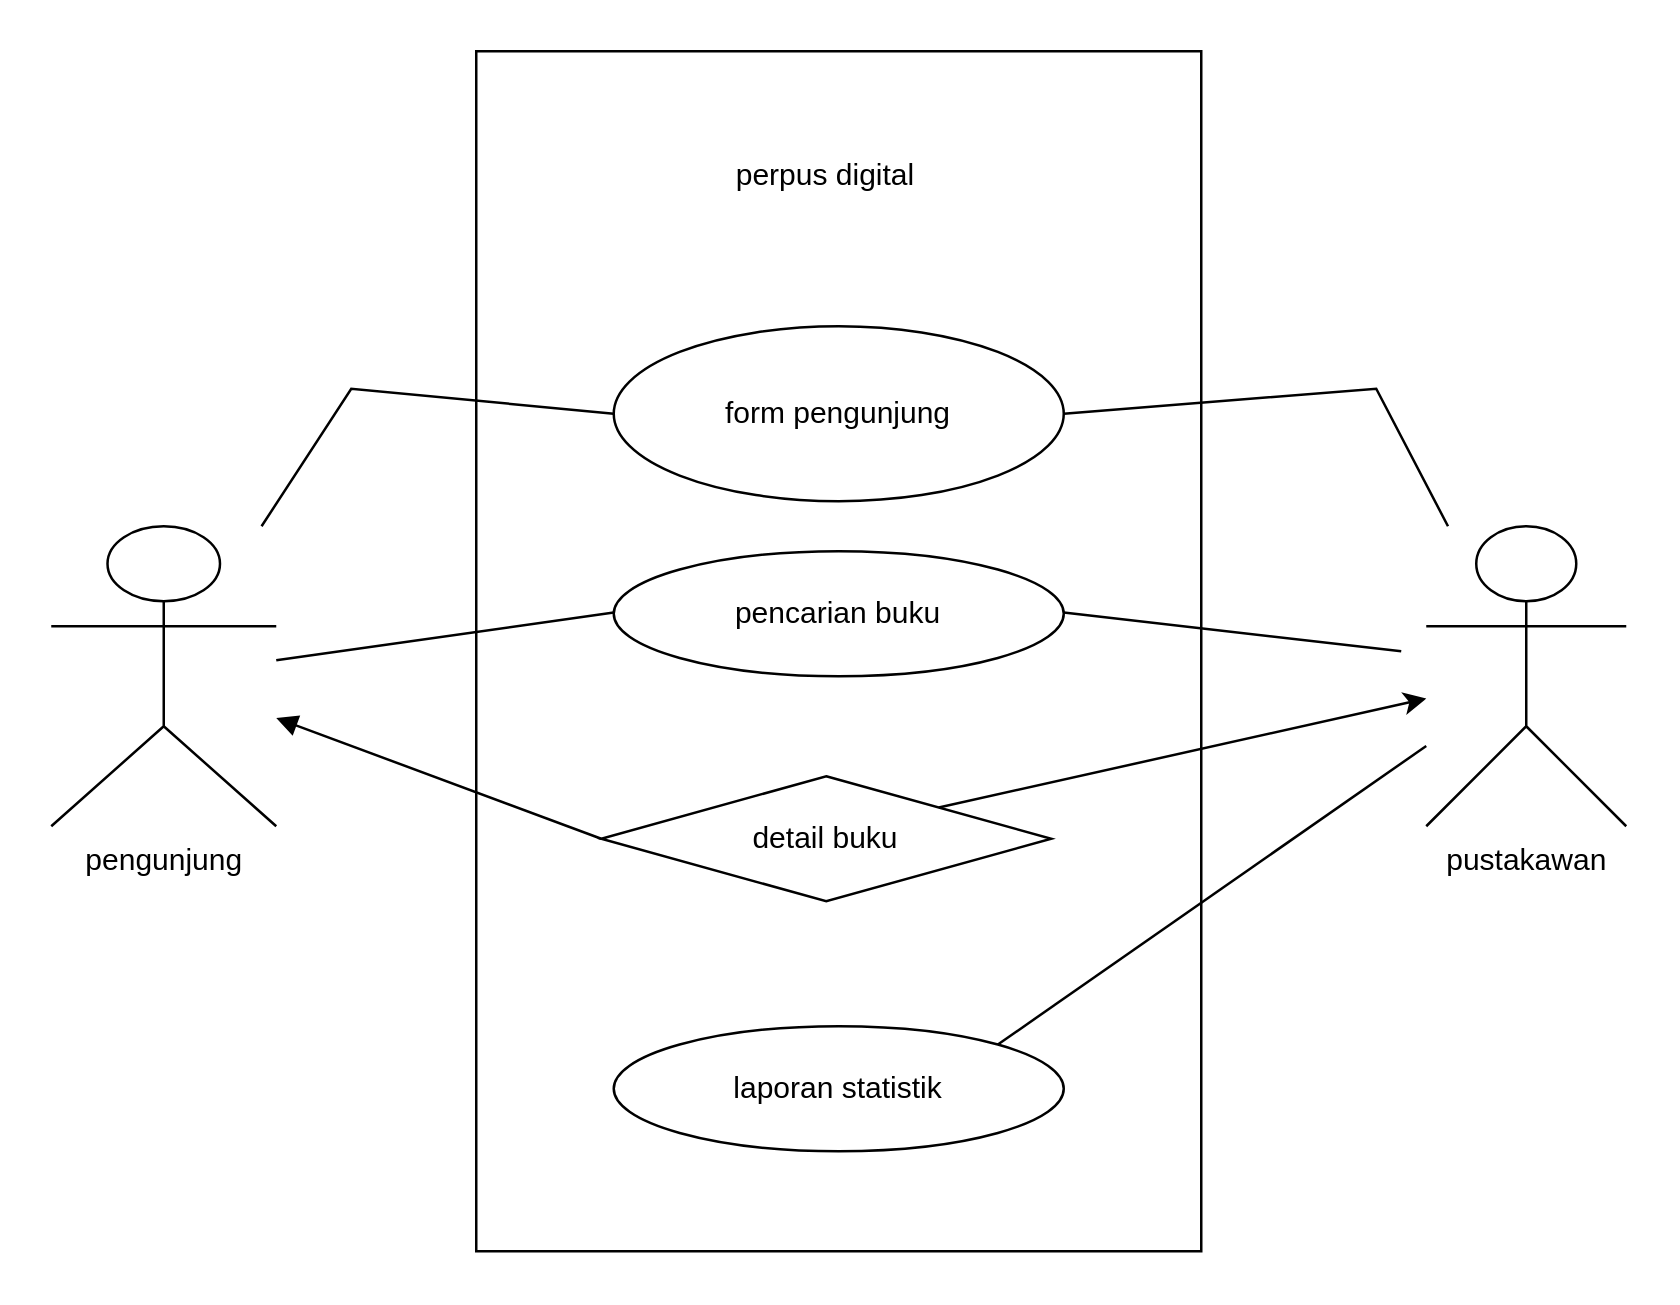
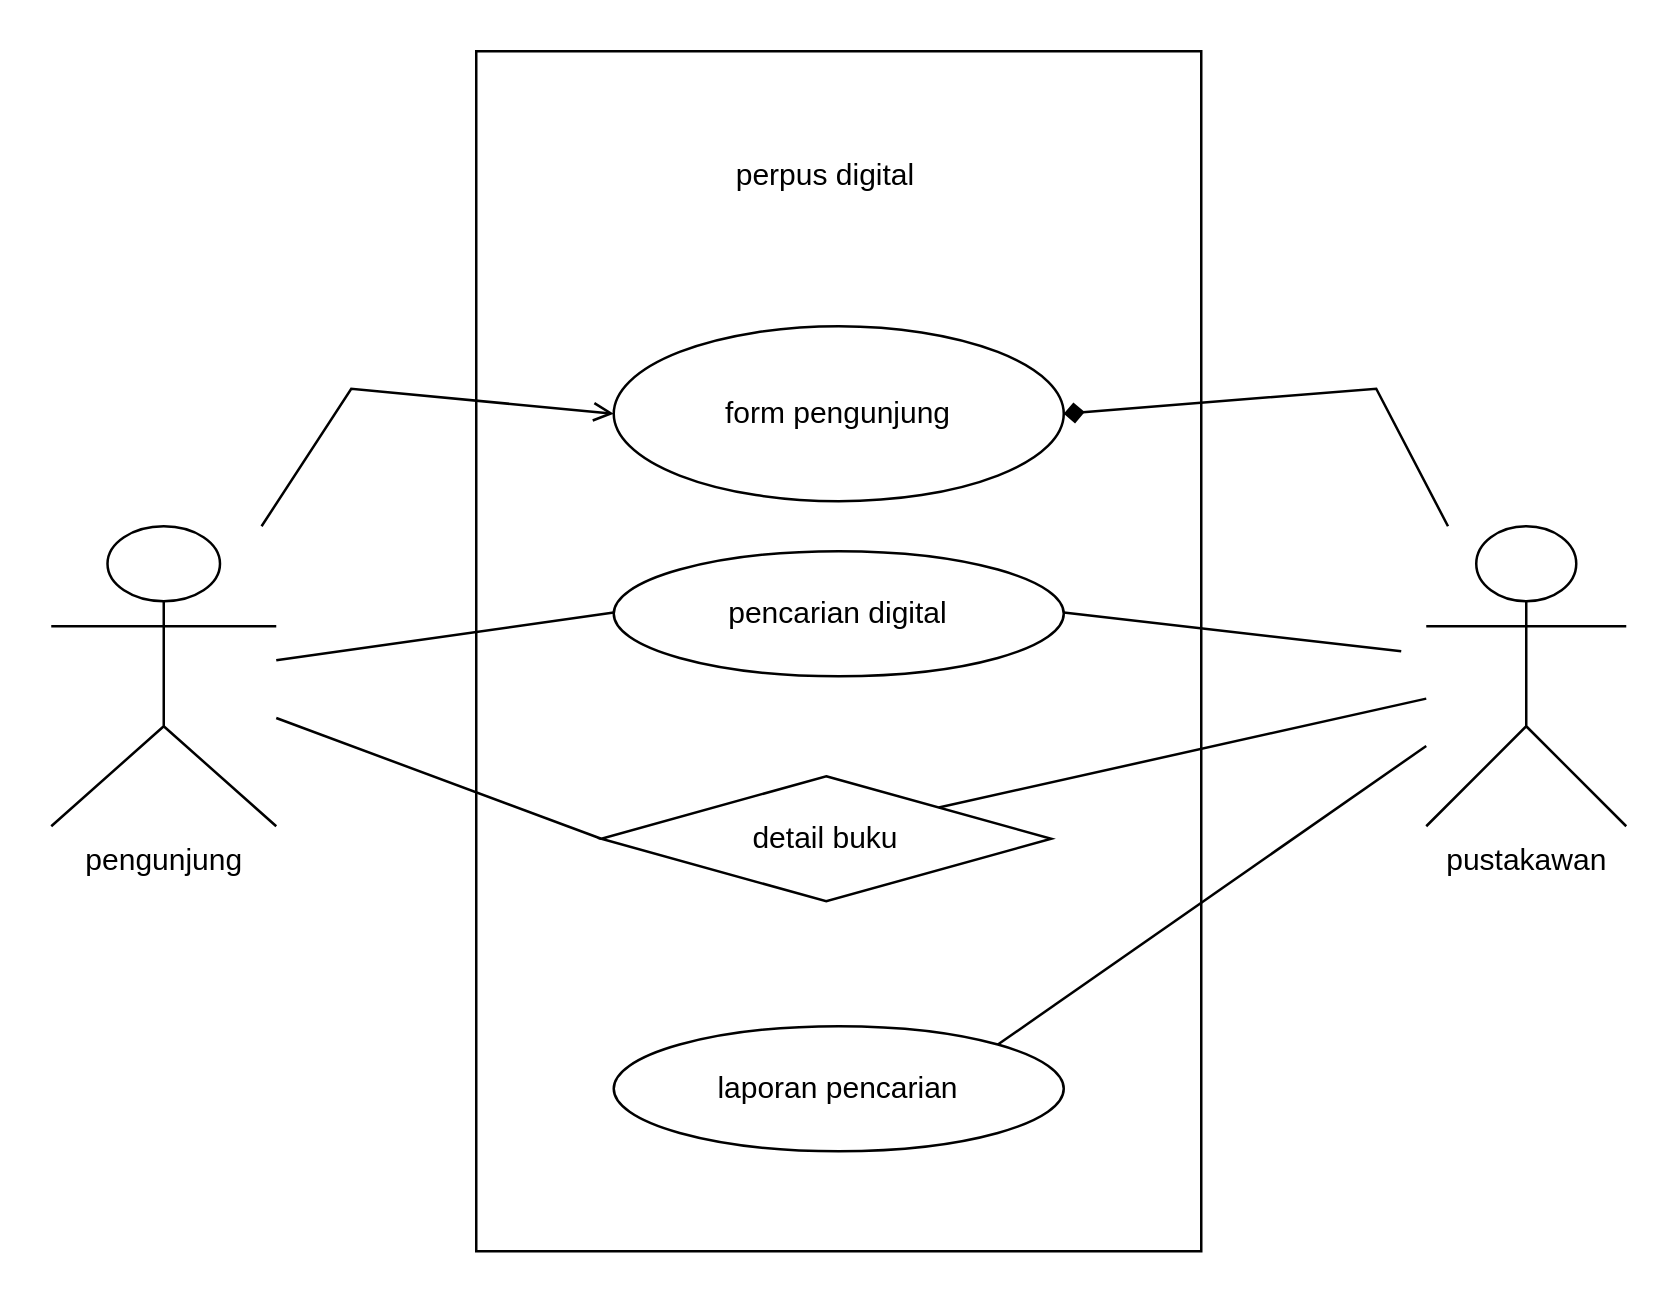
(606, 413) -> (604, 413)
(1074, 413) -> (1084, 412)
(839, 614) -> (839, 614)
(1409, 702) -> (1416, 701)
(296, 725) -> (287, 722)
(839, 1089) -> (839, 1089)
